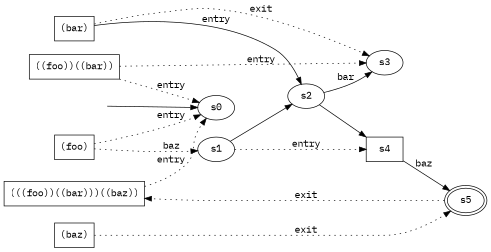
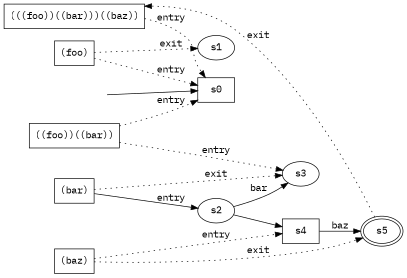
(216, 108) -> (216, 90)
(258, 125) -> none
(171, 146) -> (171, 44)
(297, 149) -> (185, 247)
